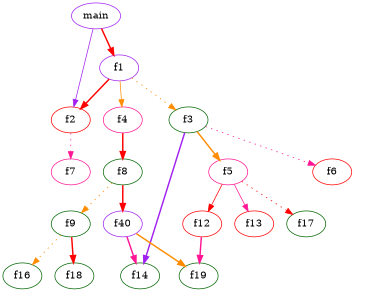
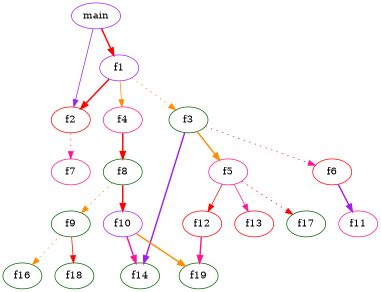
(123, 224) -> (123, 224)
none -> (358, 224)
(72, 246) -> (72, 246)
